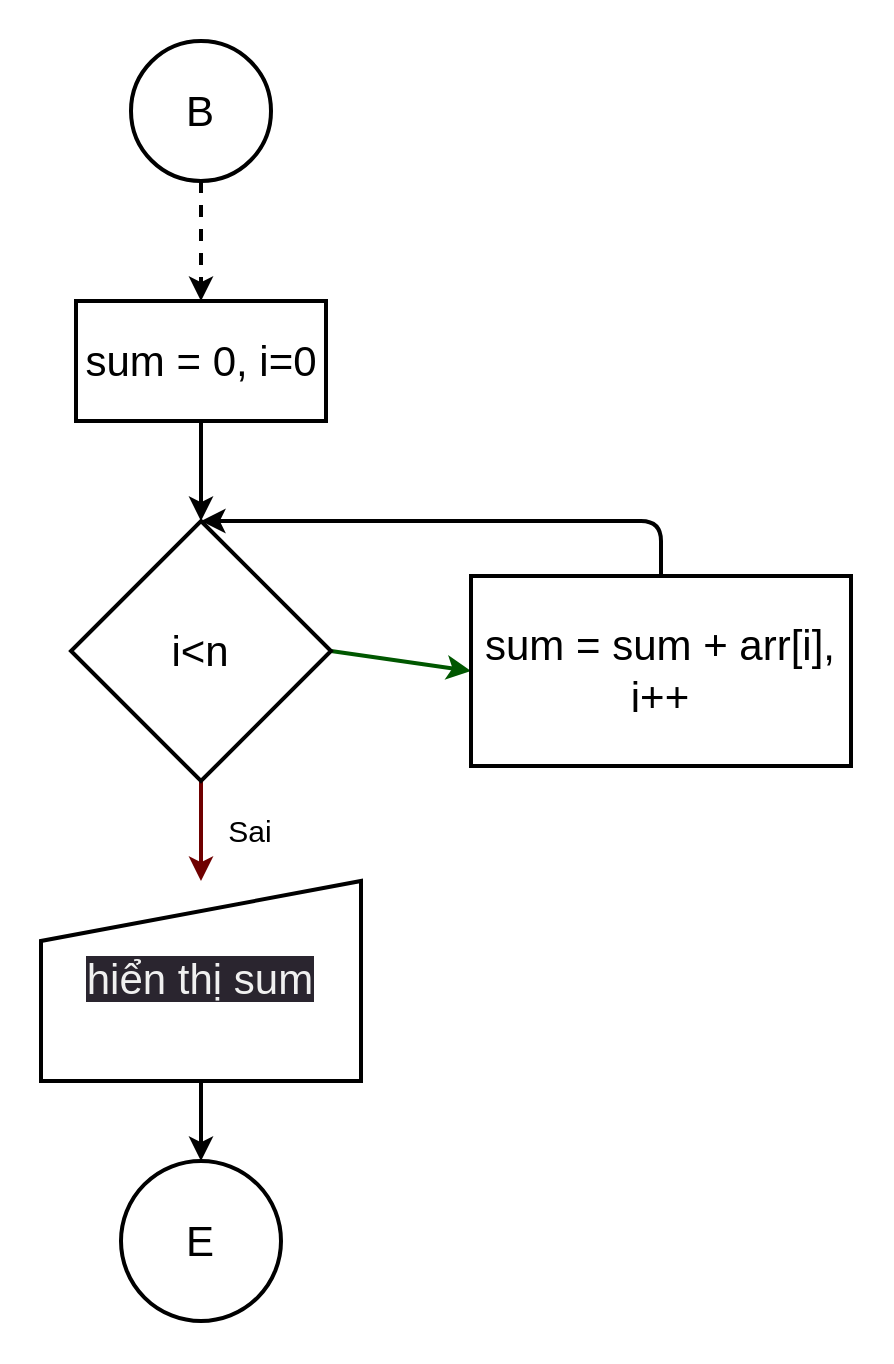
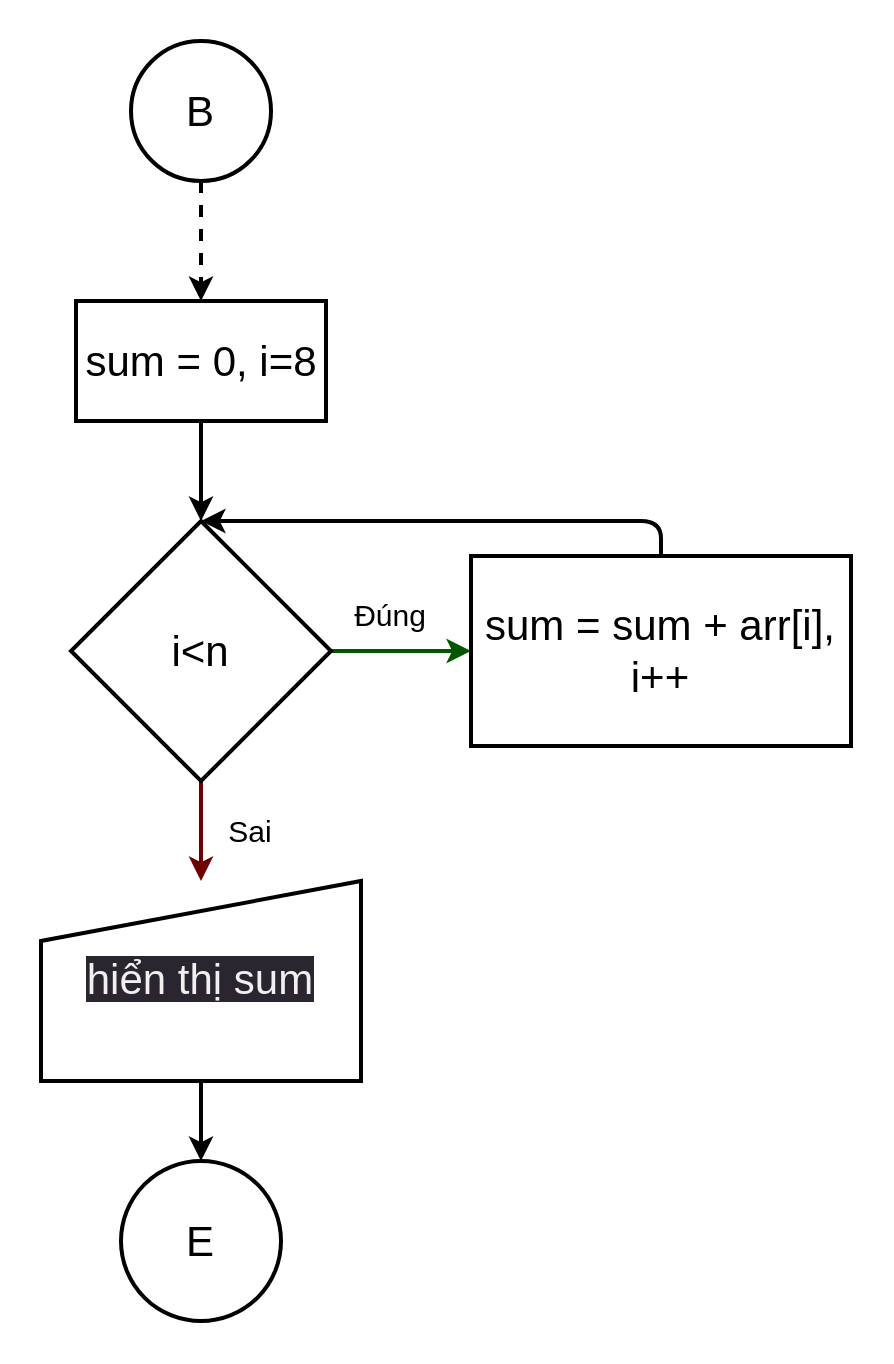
(202, 361) -> (202, 361)
none -> (391, 611)
(661, 671) -> (661, 651)
